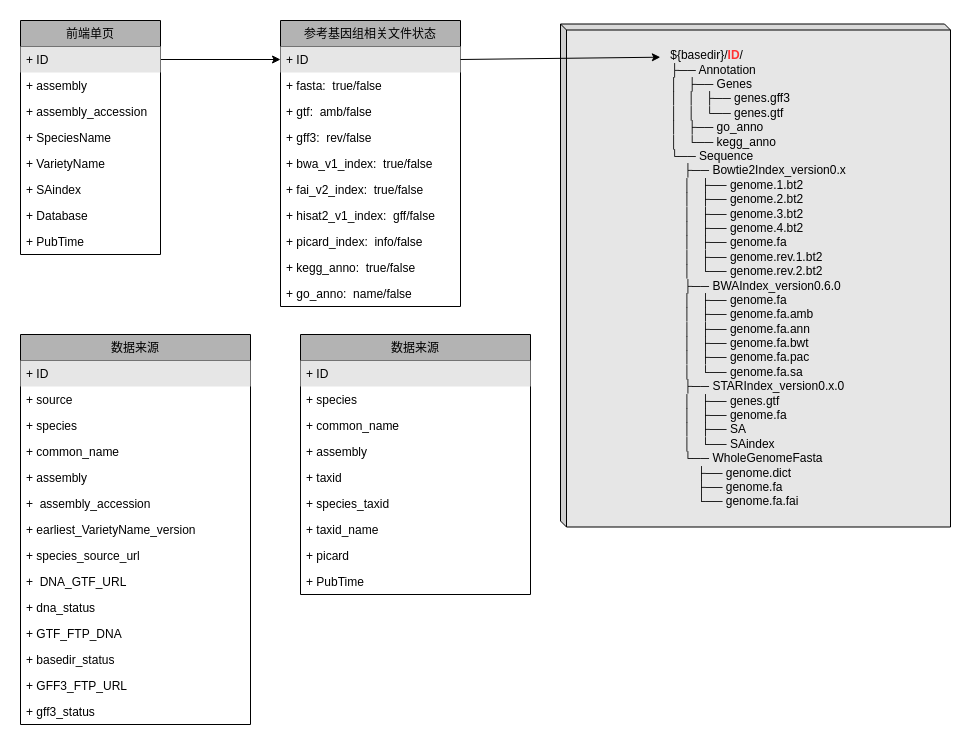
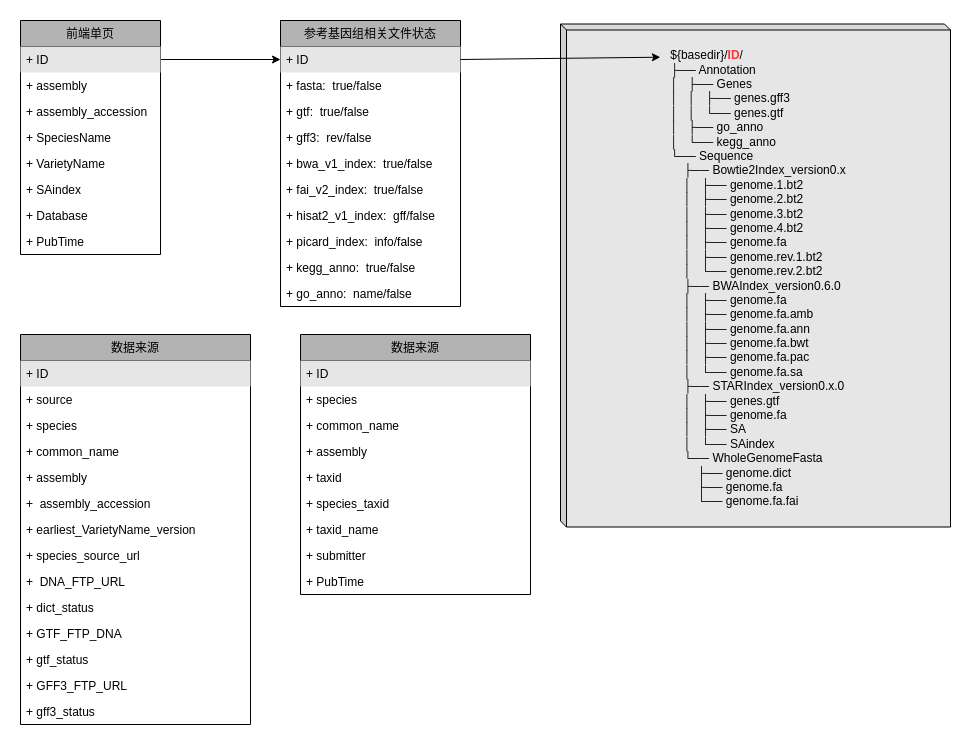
(337, 112) -> (340, 112)
(330, 556) -> (340, 556)
(73, 582) -> (73, 582)
(65, 608) -> (67, 608)
(77, 660) -> (65, 660)
